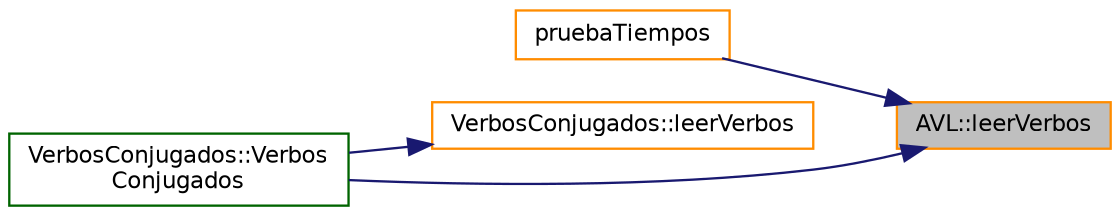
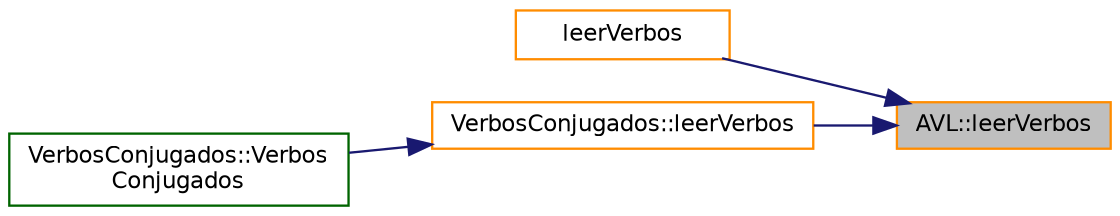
(623, 35) -> (623, 35)
(626, 182) -> (843, 125)
